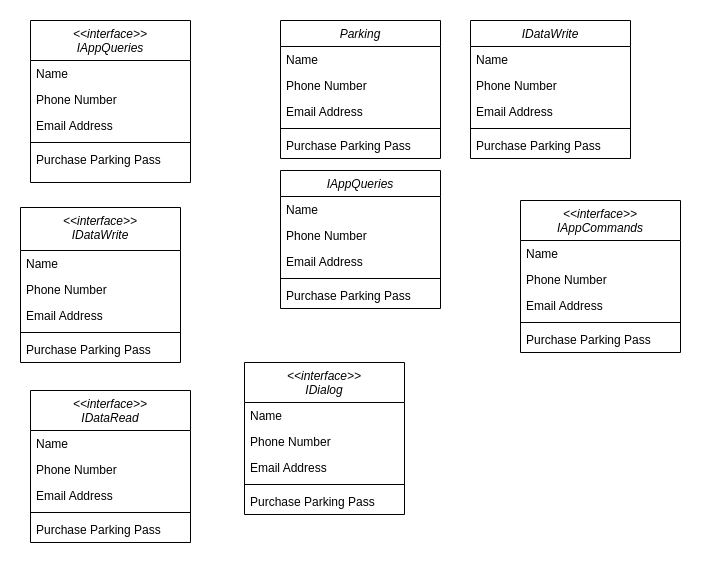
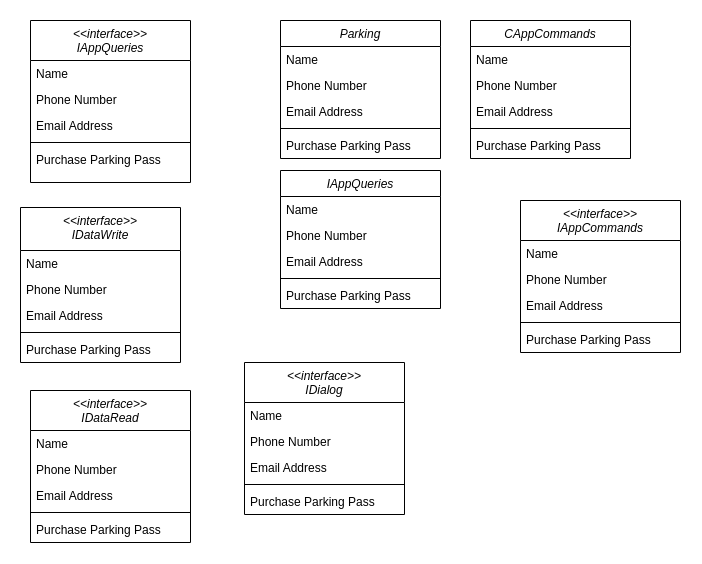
(550, 34) -> (550, 34)
